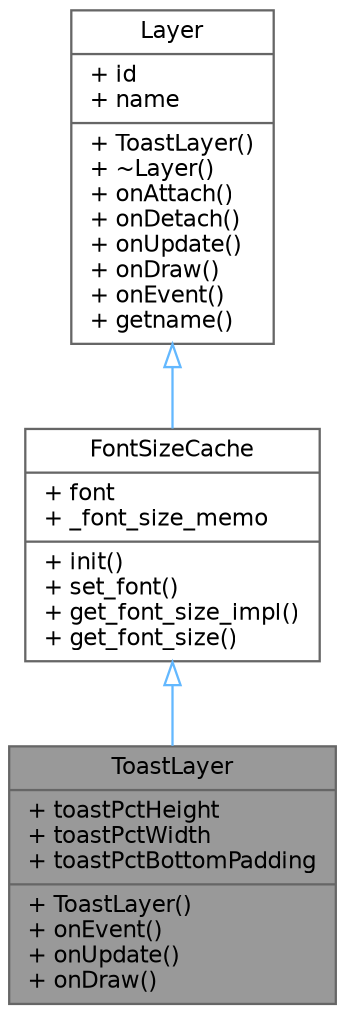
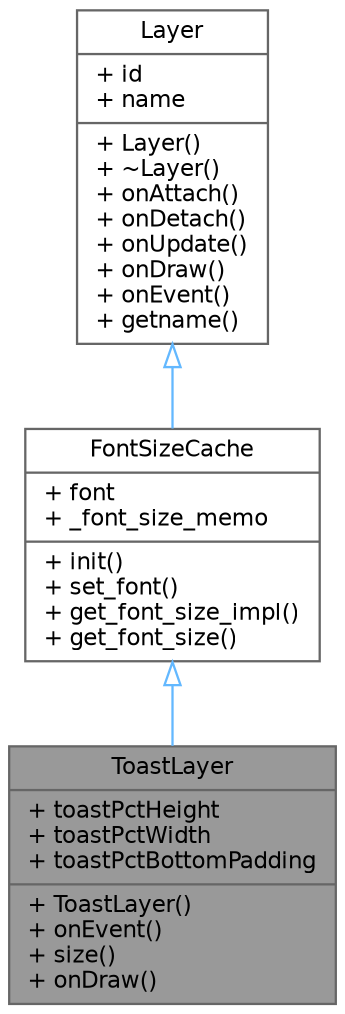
(172, 144) -> (148, 144)
(105, 956) -> (72, 956)
